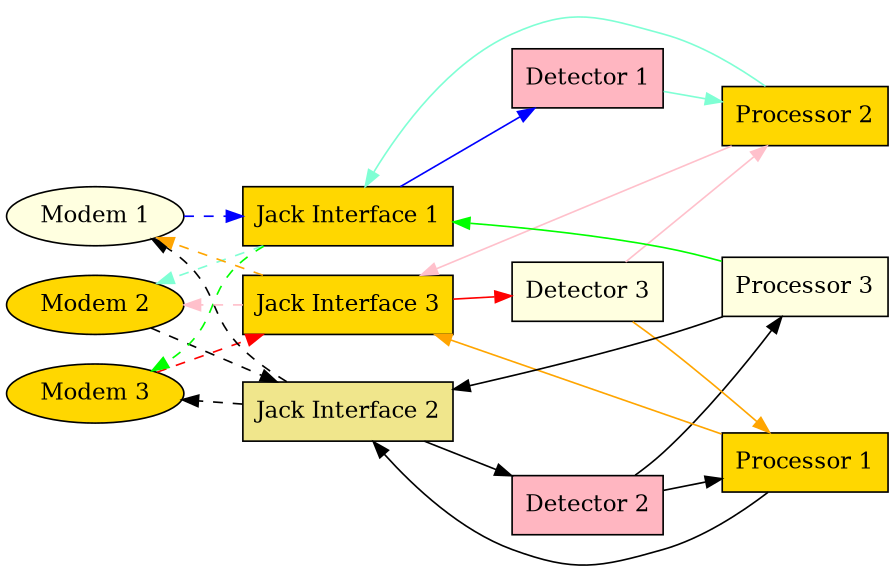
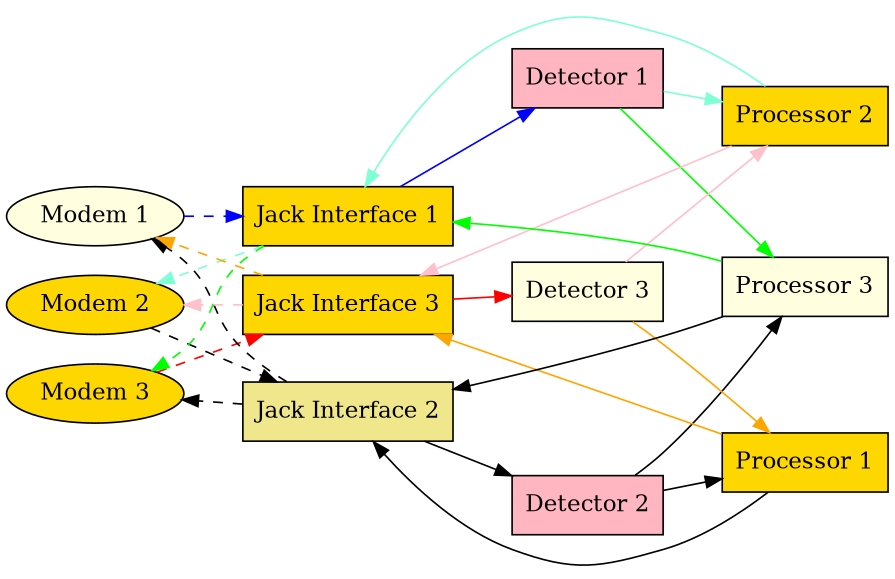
none -> (690, 177)
